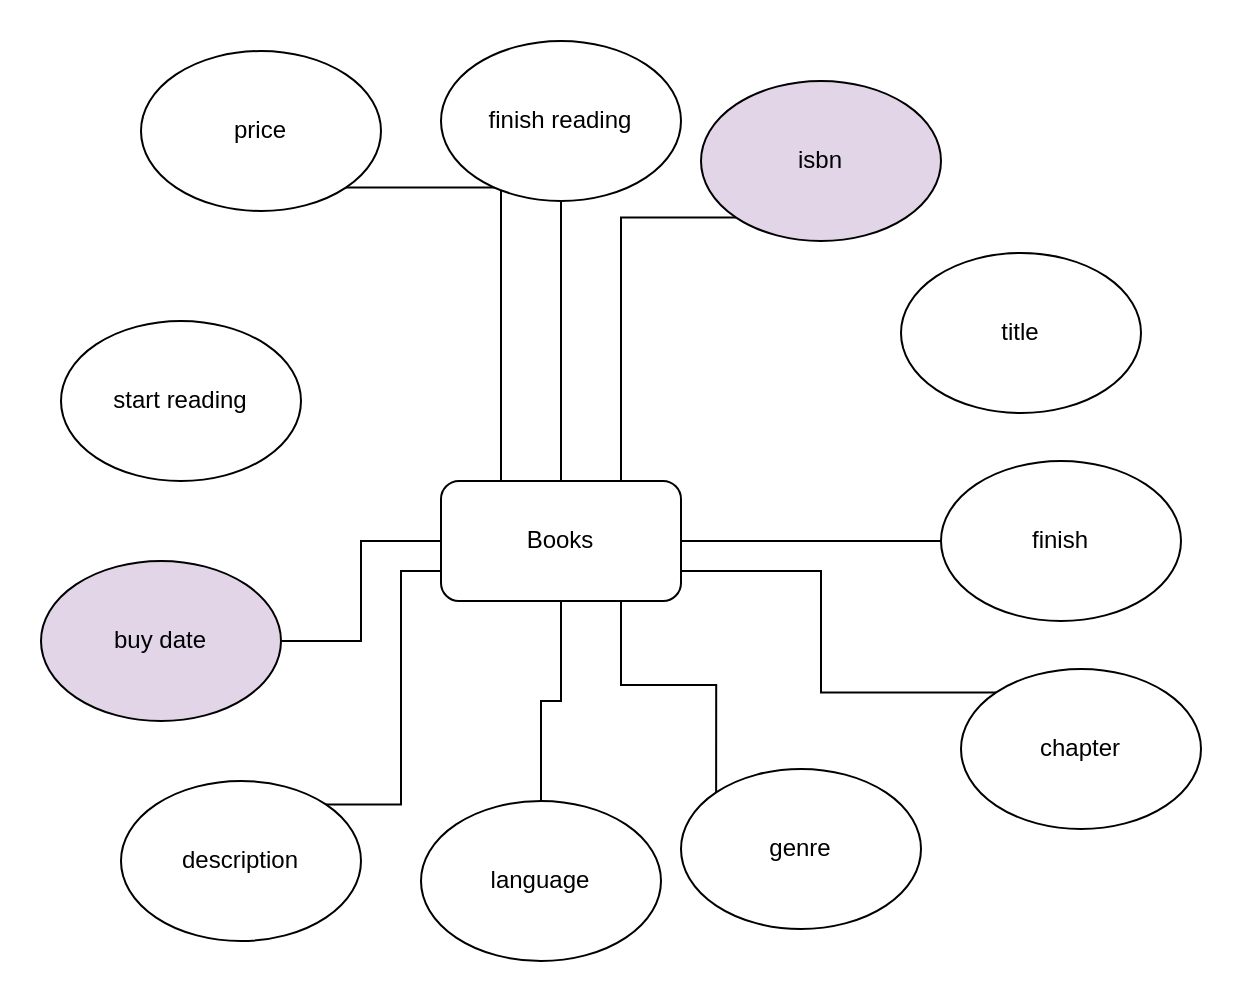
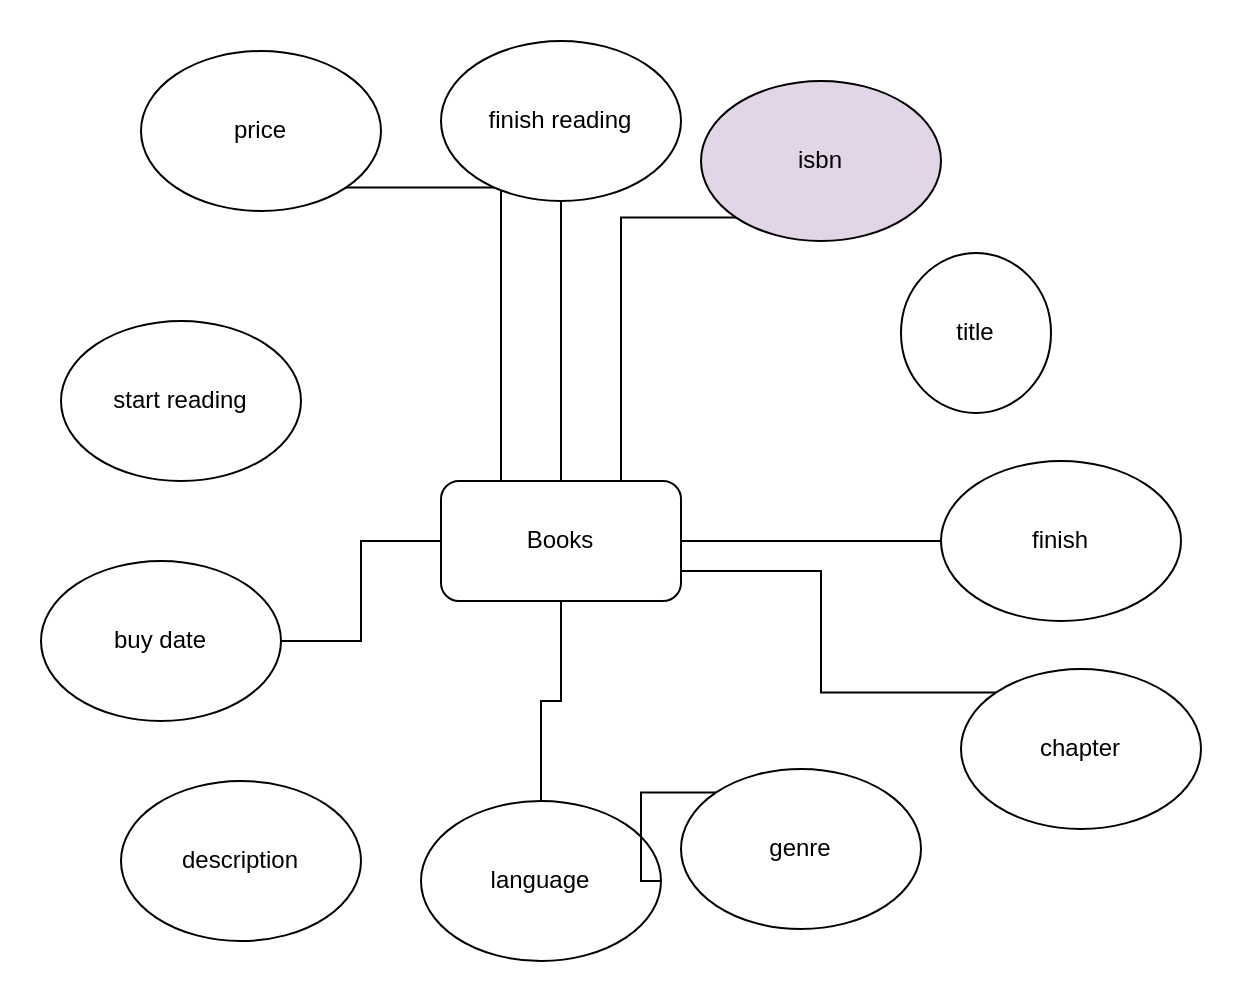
(1021, 333) -> (976, 333)
(161, 641) -> (161, 641)
(680, 685) -> (641, 809)
(401, 705) -> none
